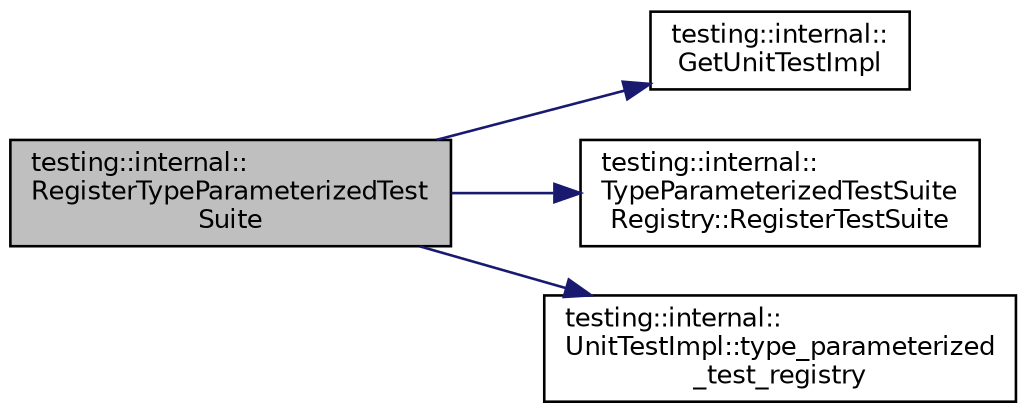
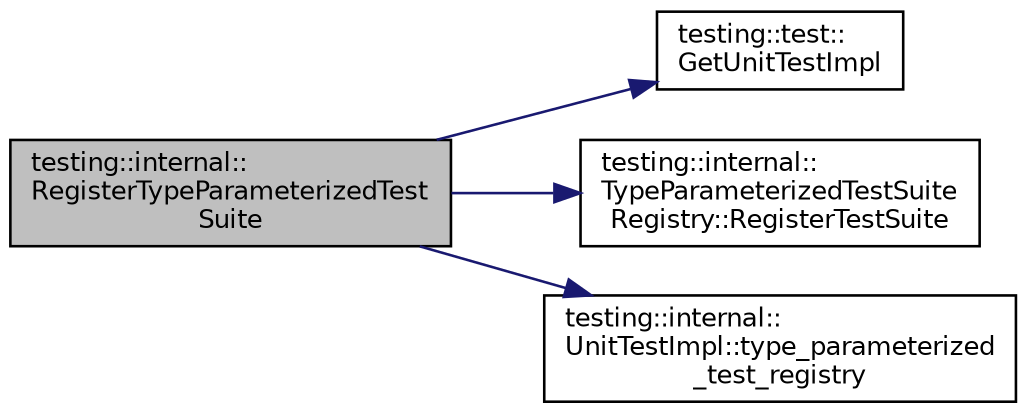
(780, 51) -> (780, 51)
